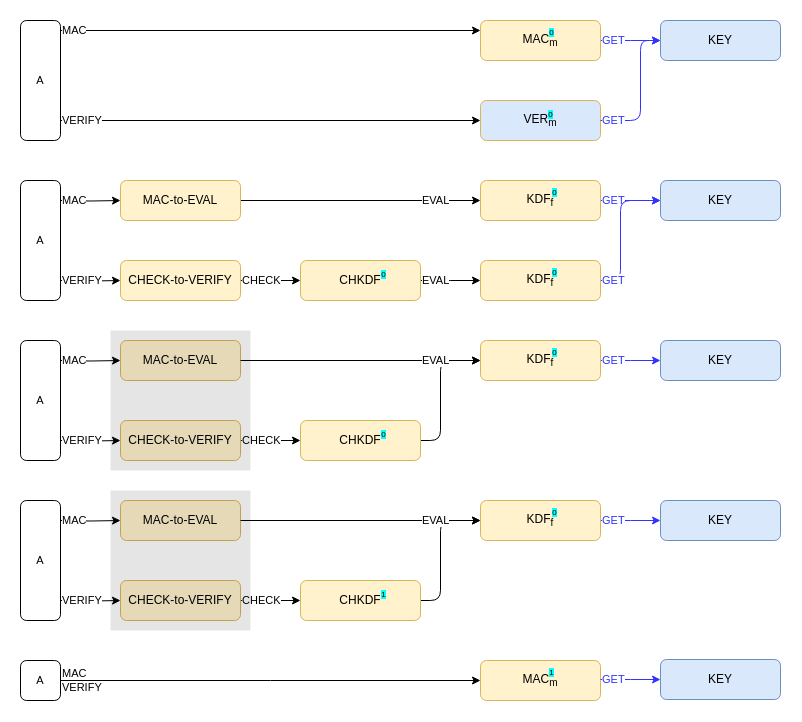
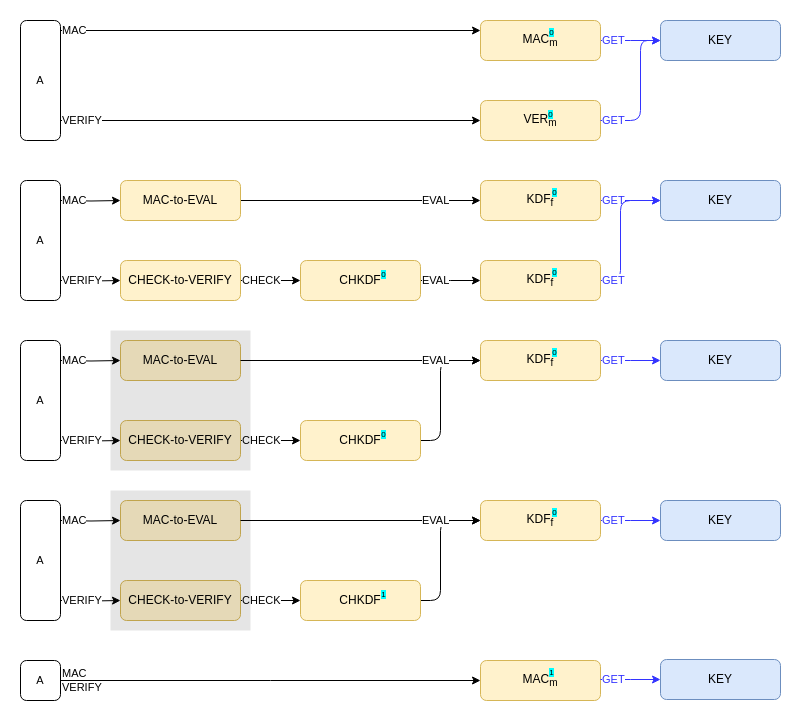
(541, 121) -> (541, 121)
